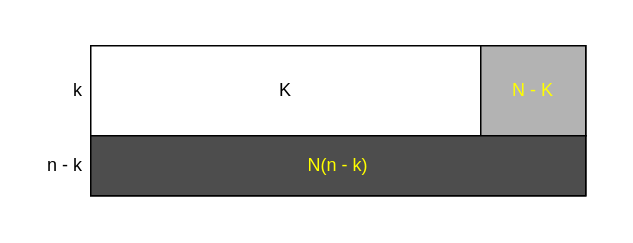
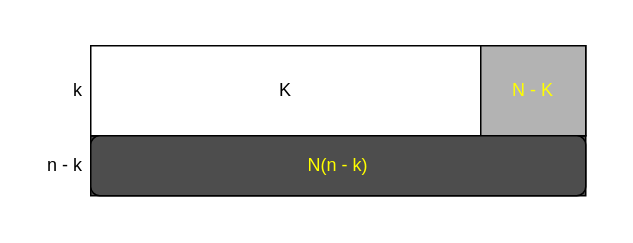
(338, 166) -> (338, 166)
